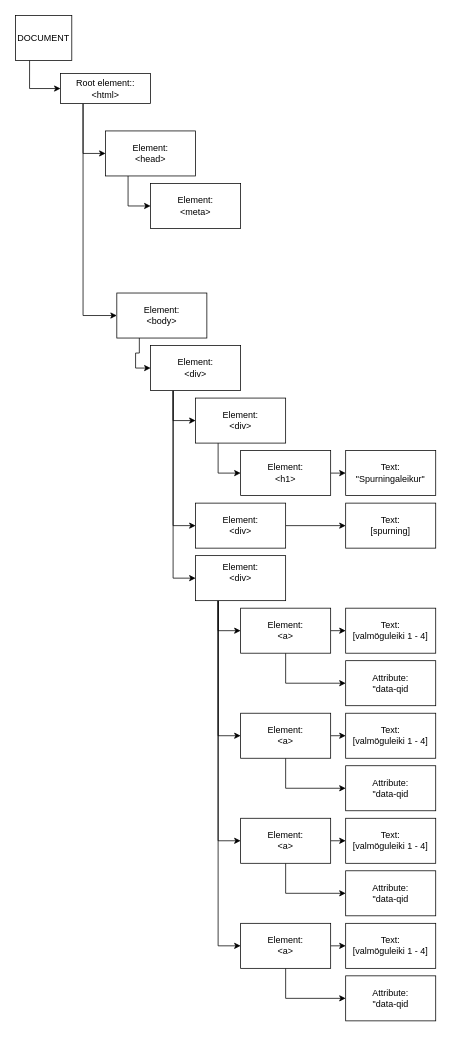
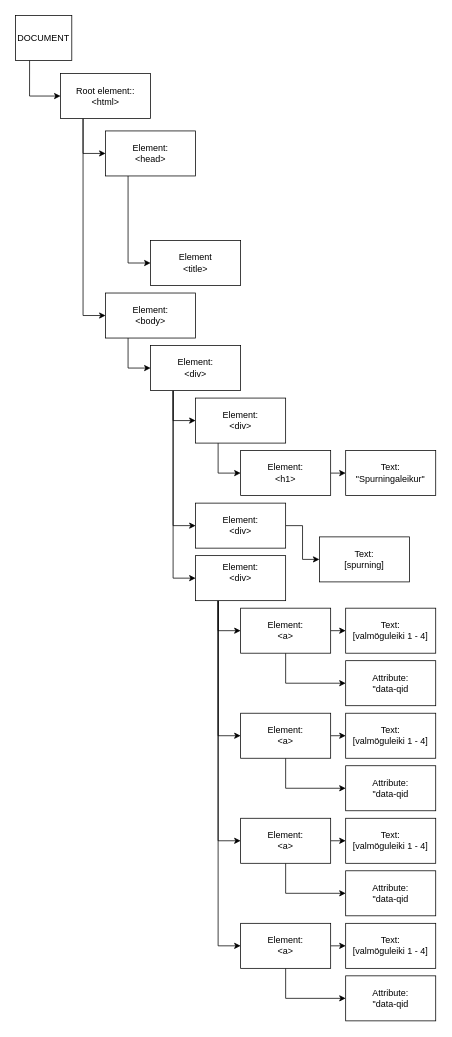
(105, 89) -> (105, 96)
(144, 206) -> none
(195, 206) -> none
none -> (128, 262)
none -> (195, 263)
(162, 315) -> (150, 315)
(390, 525) -> (364, 559)
